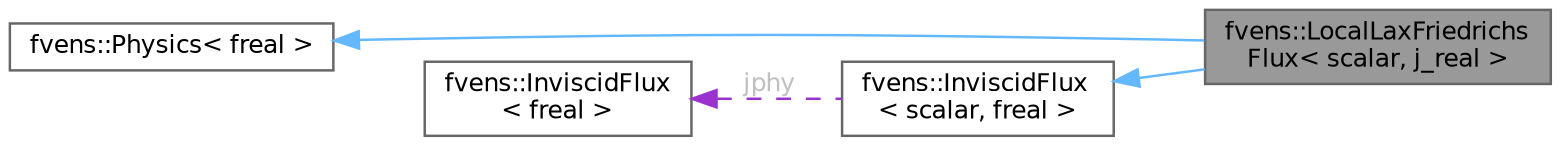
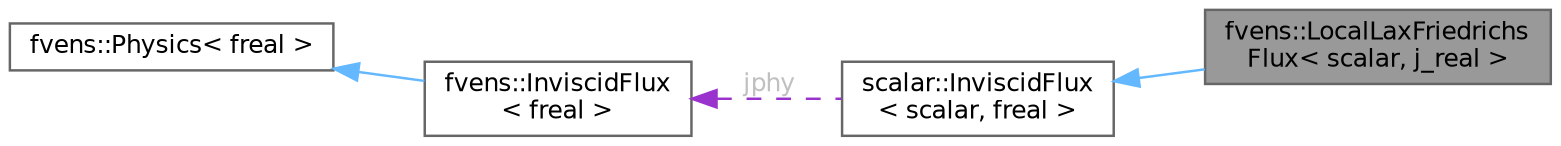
(782, 35) -> (392, 76)
(978, 99) -> (978, 99)
